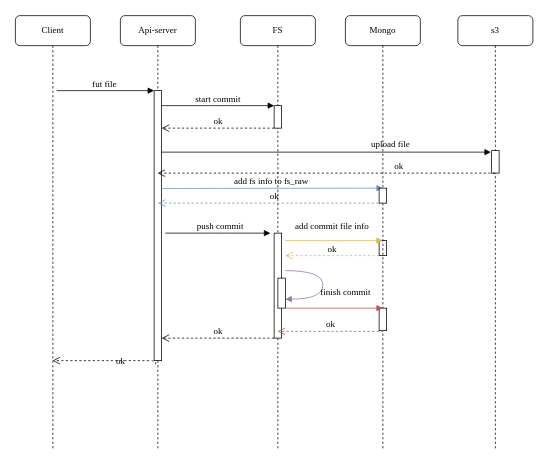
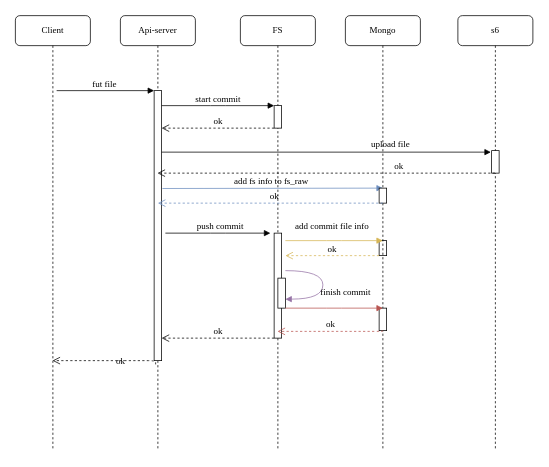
(495, 30) -> (495, 30)
